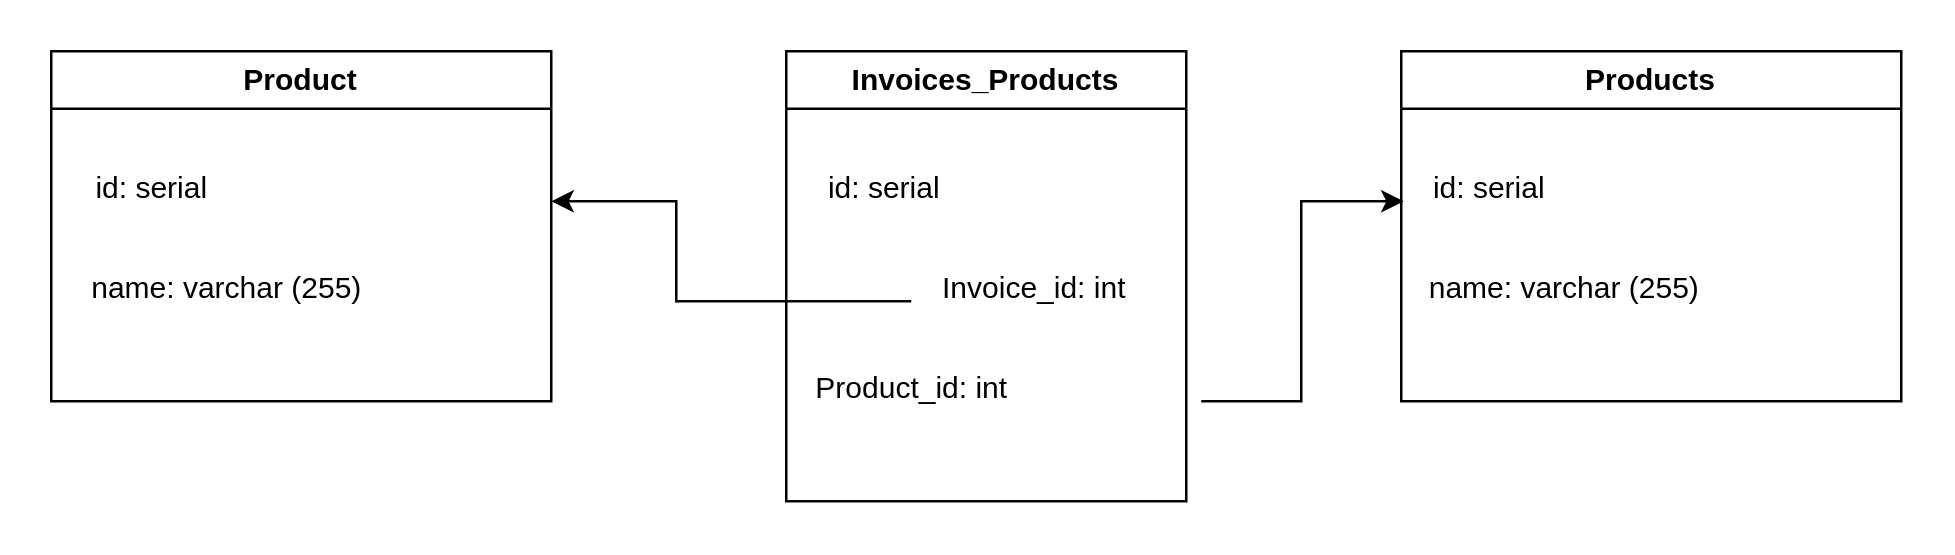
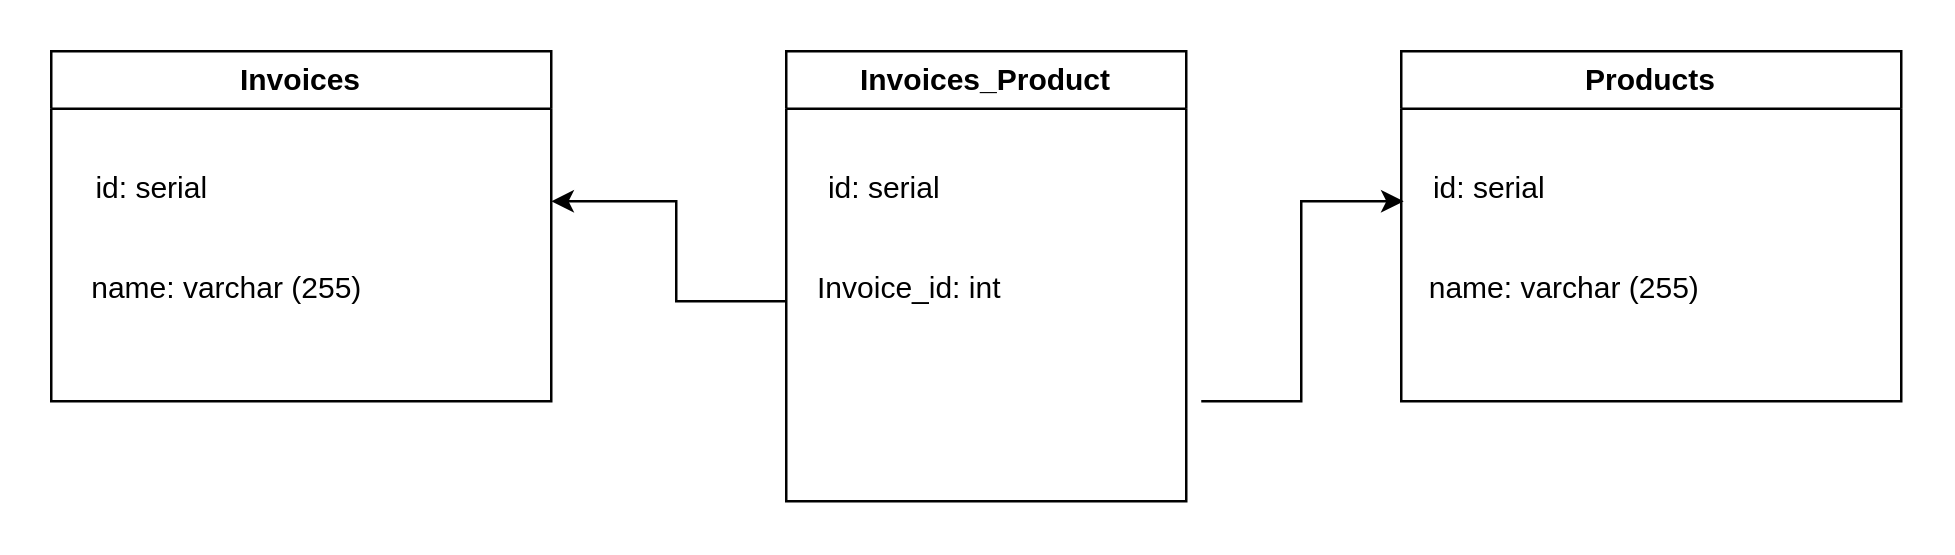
(301, 81) -> (301, 81)
(986, 81) -> (986, 81)
(1034, 289) -> (909, 289)
(911, 389) -> none
